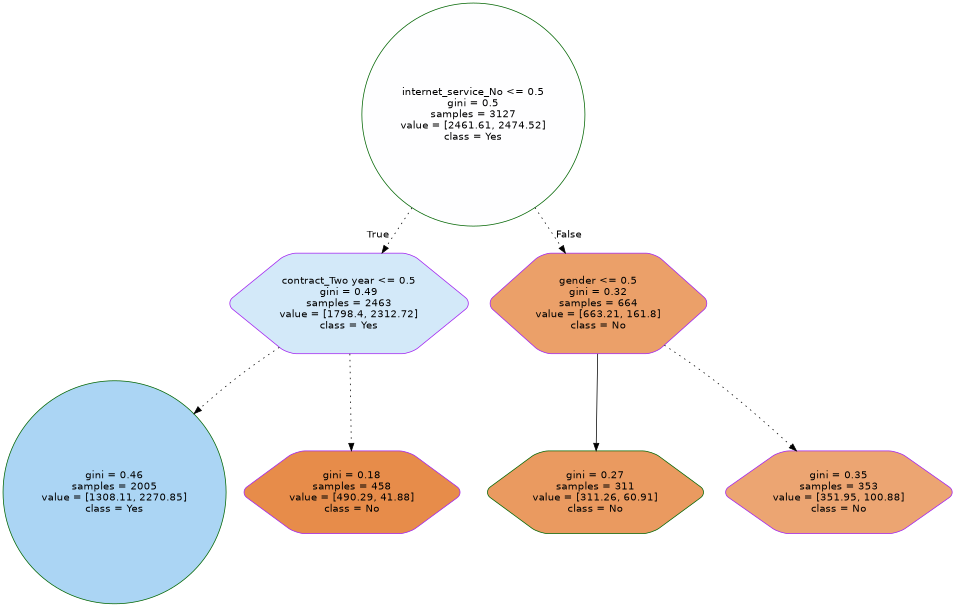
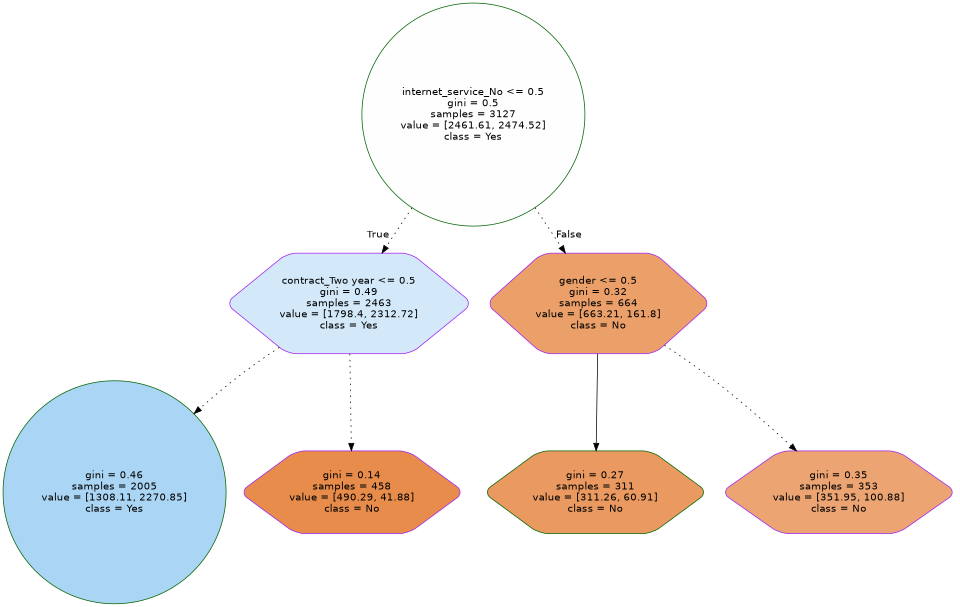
(352, 492) -> (352, 492)
